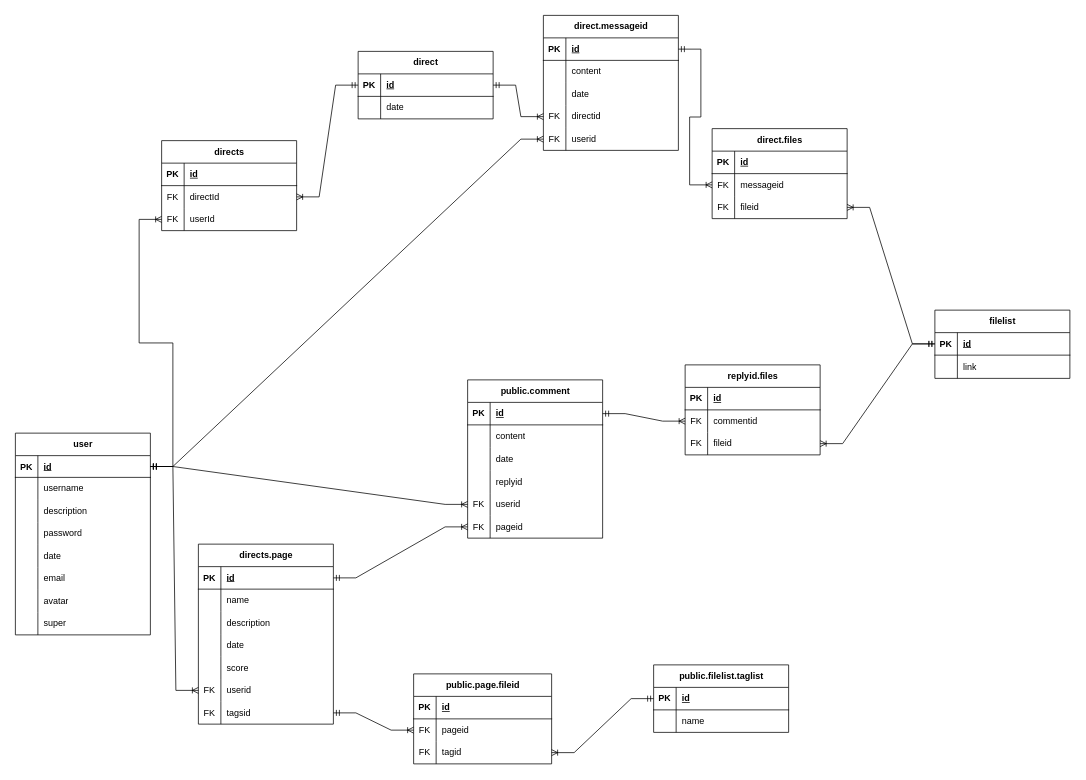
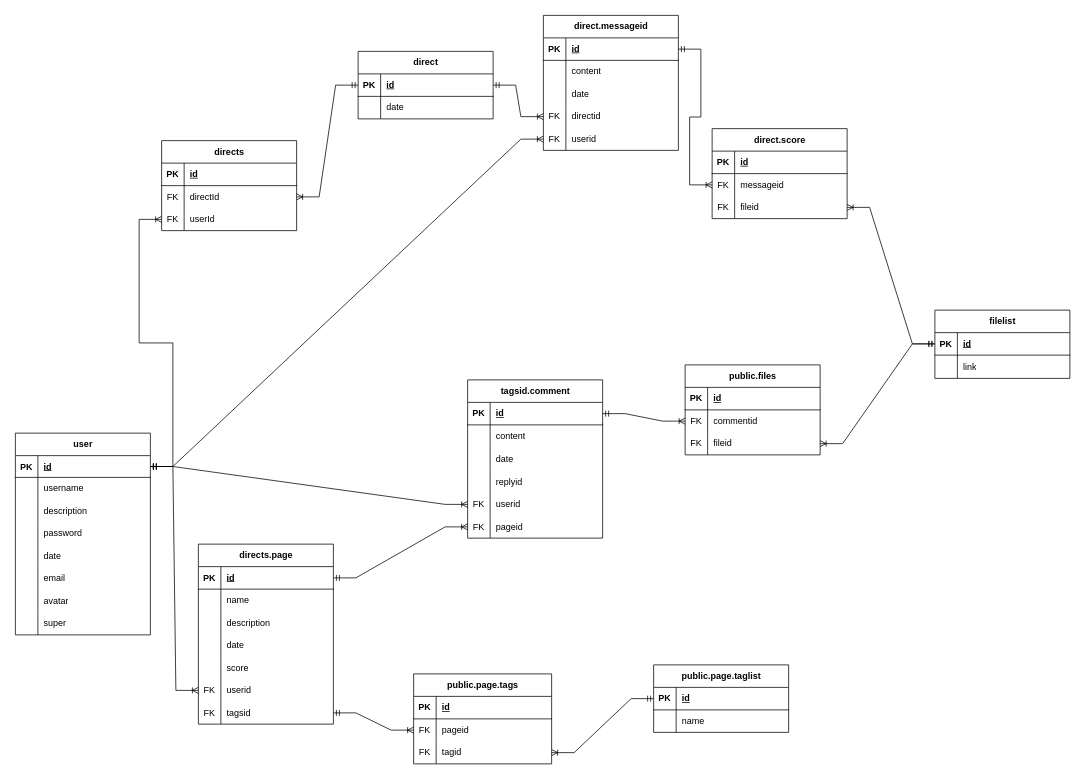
(780, 140) -> (780, 140)
(753, 376) -> (753, 376)
(536, 391) -> (536, 391)
(722, 676) -> (722, 676)
(483, 685) -> (483, 685)
